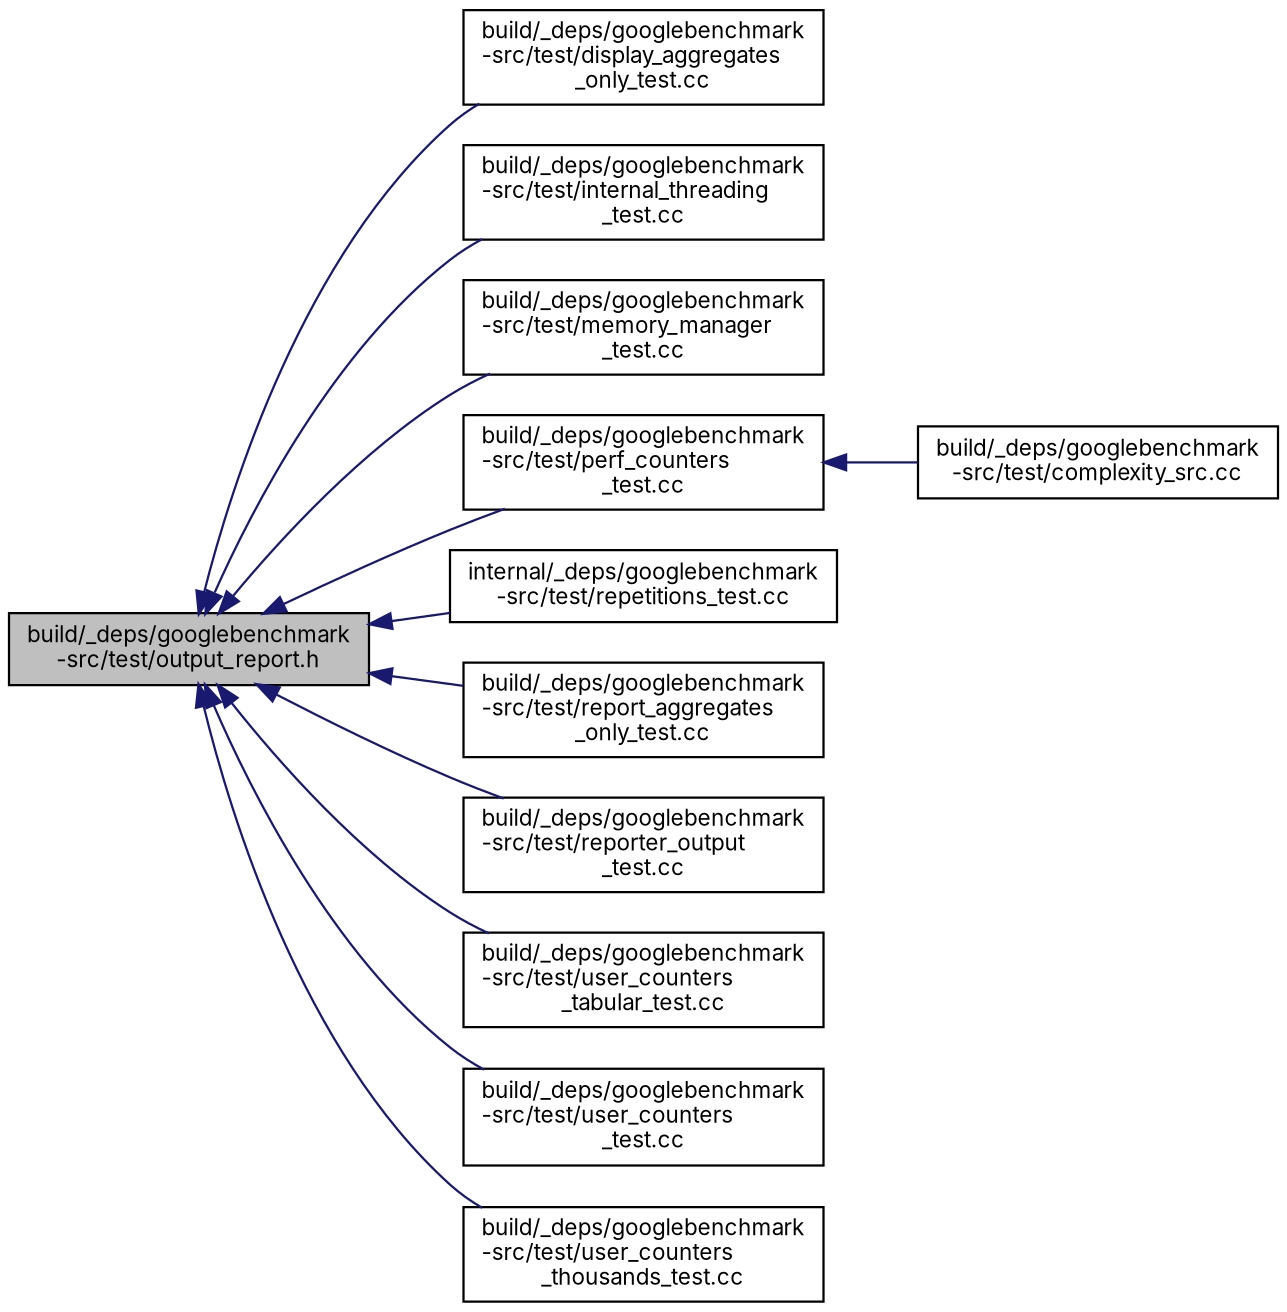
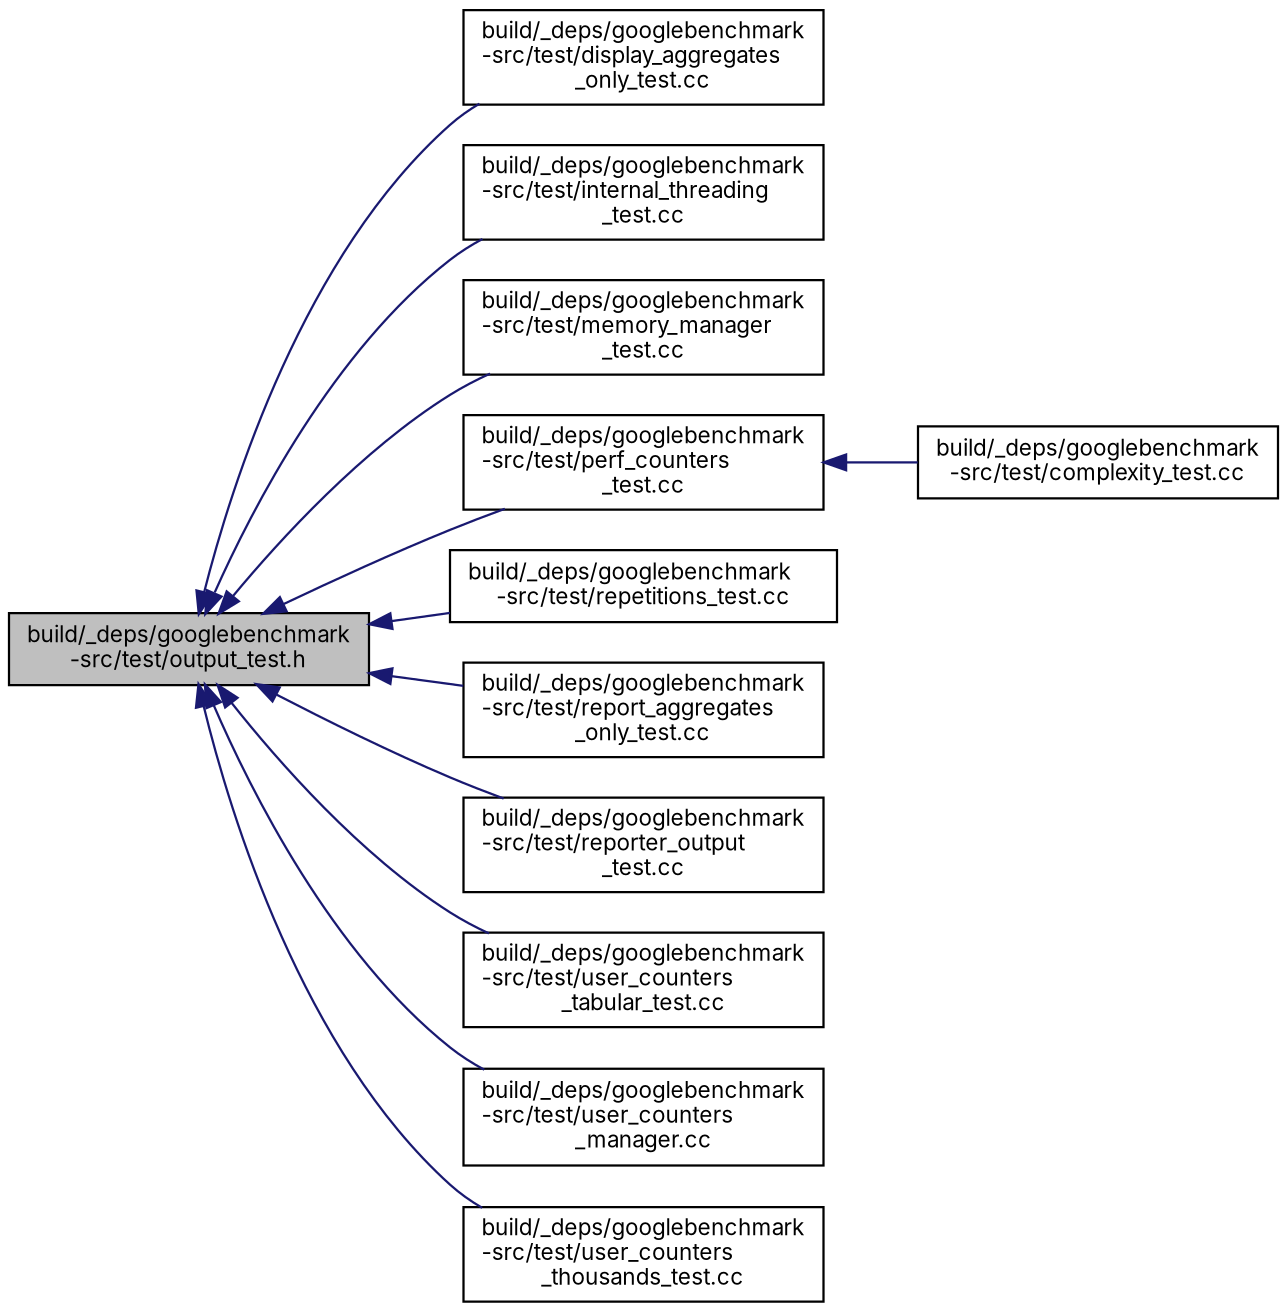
(1098, 462) -> (1098, 462)
(644, 586) -> (644, 586)
(189, 649) -> (189, 649)
(644, 1117) -> (644, 1117)
